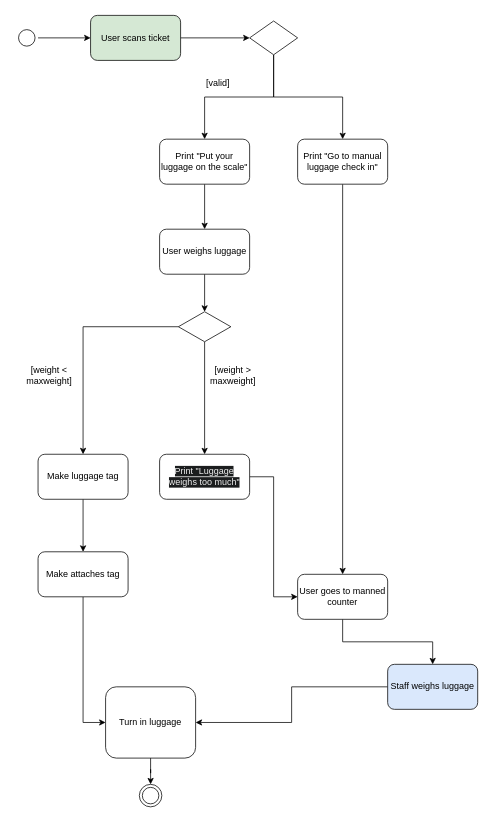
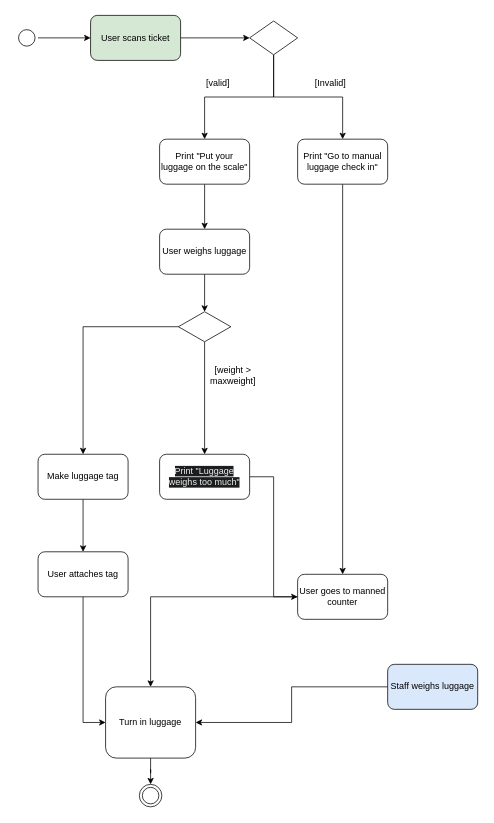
none -> (330, 83)
(49, 375) -> none
(83, 574) -> (83, 574)
(384, 642) -> (169, 597)
